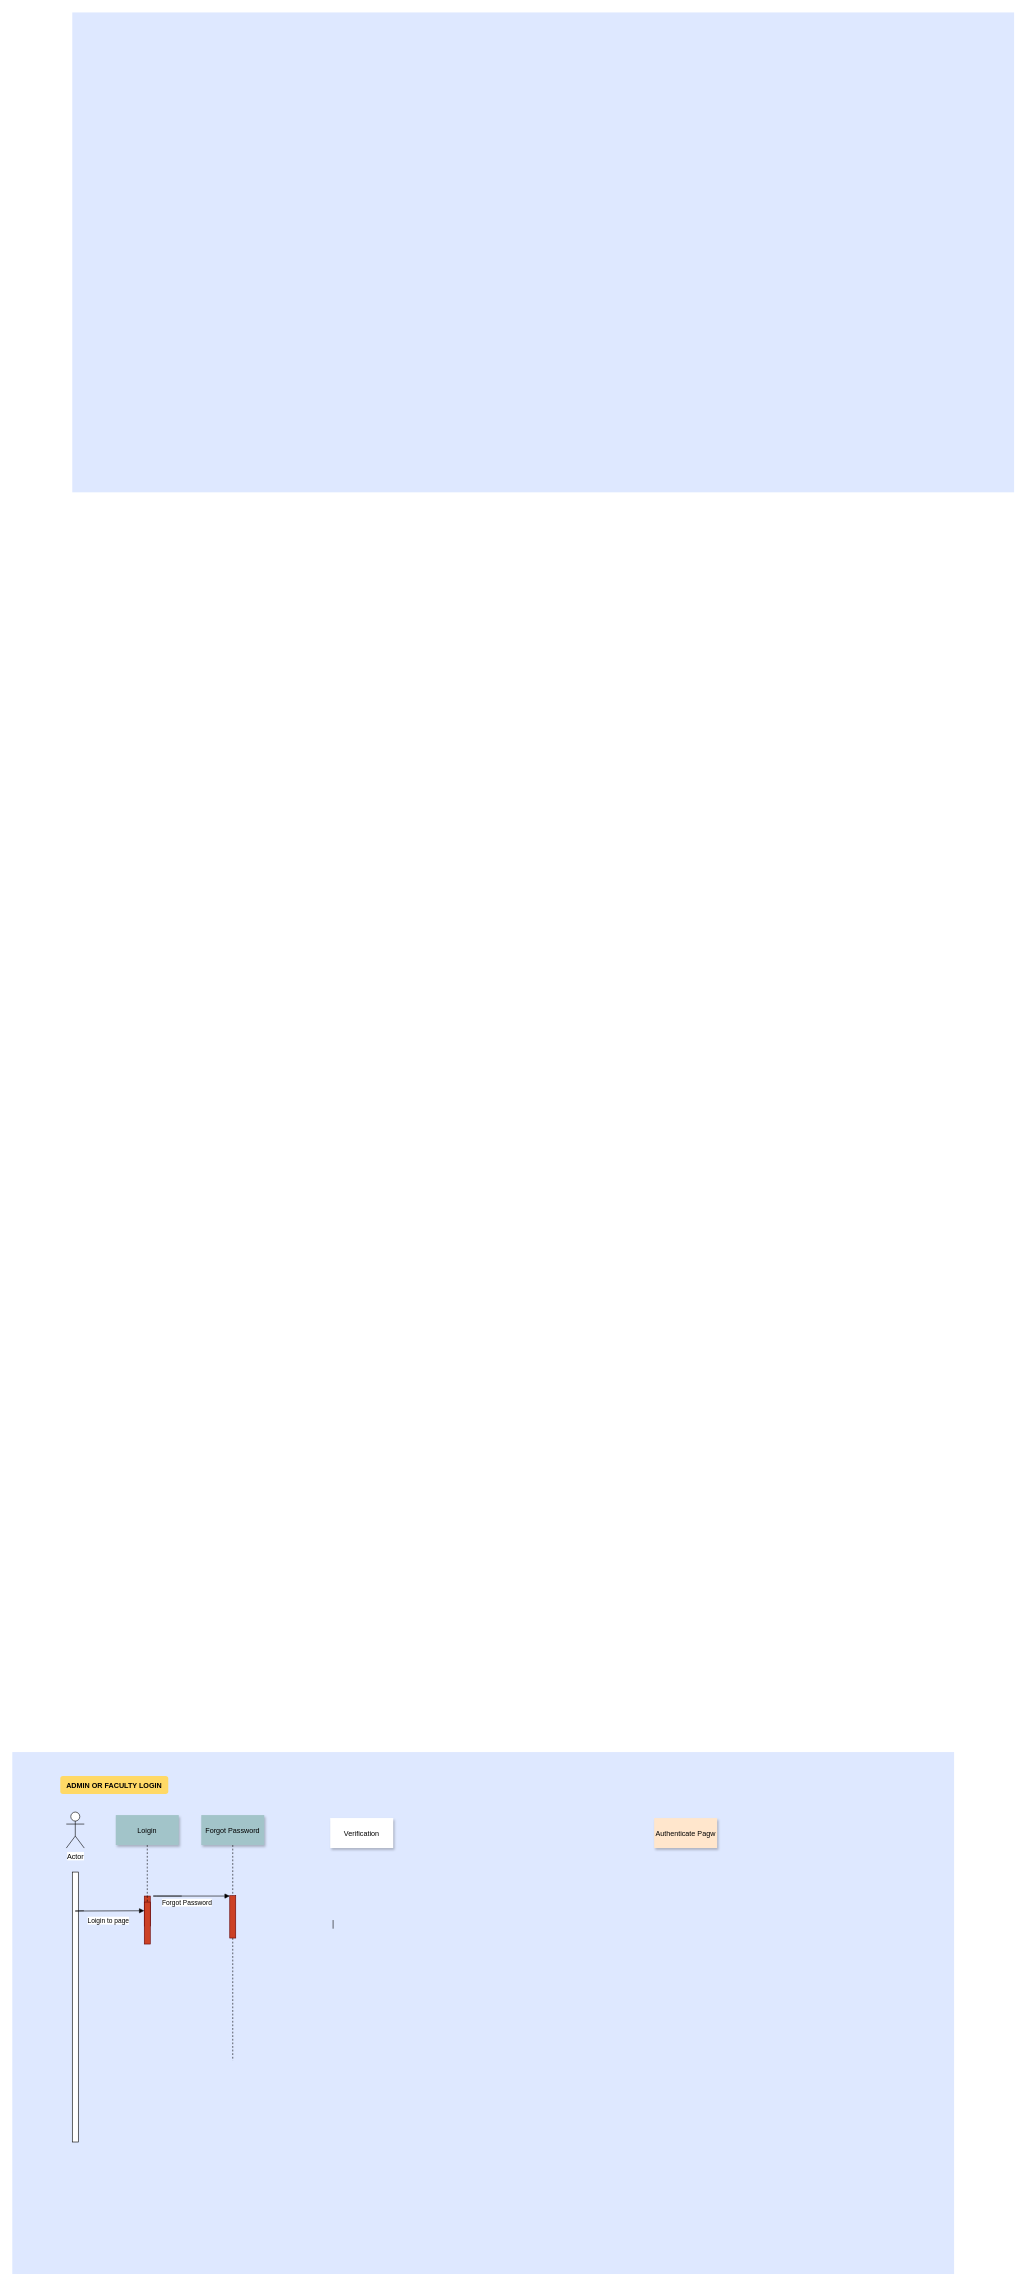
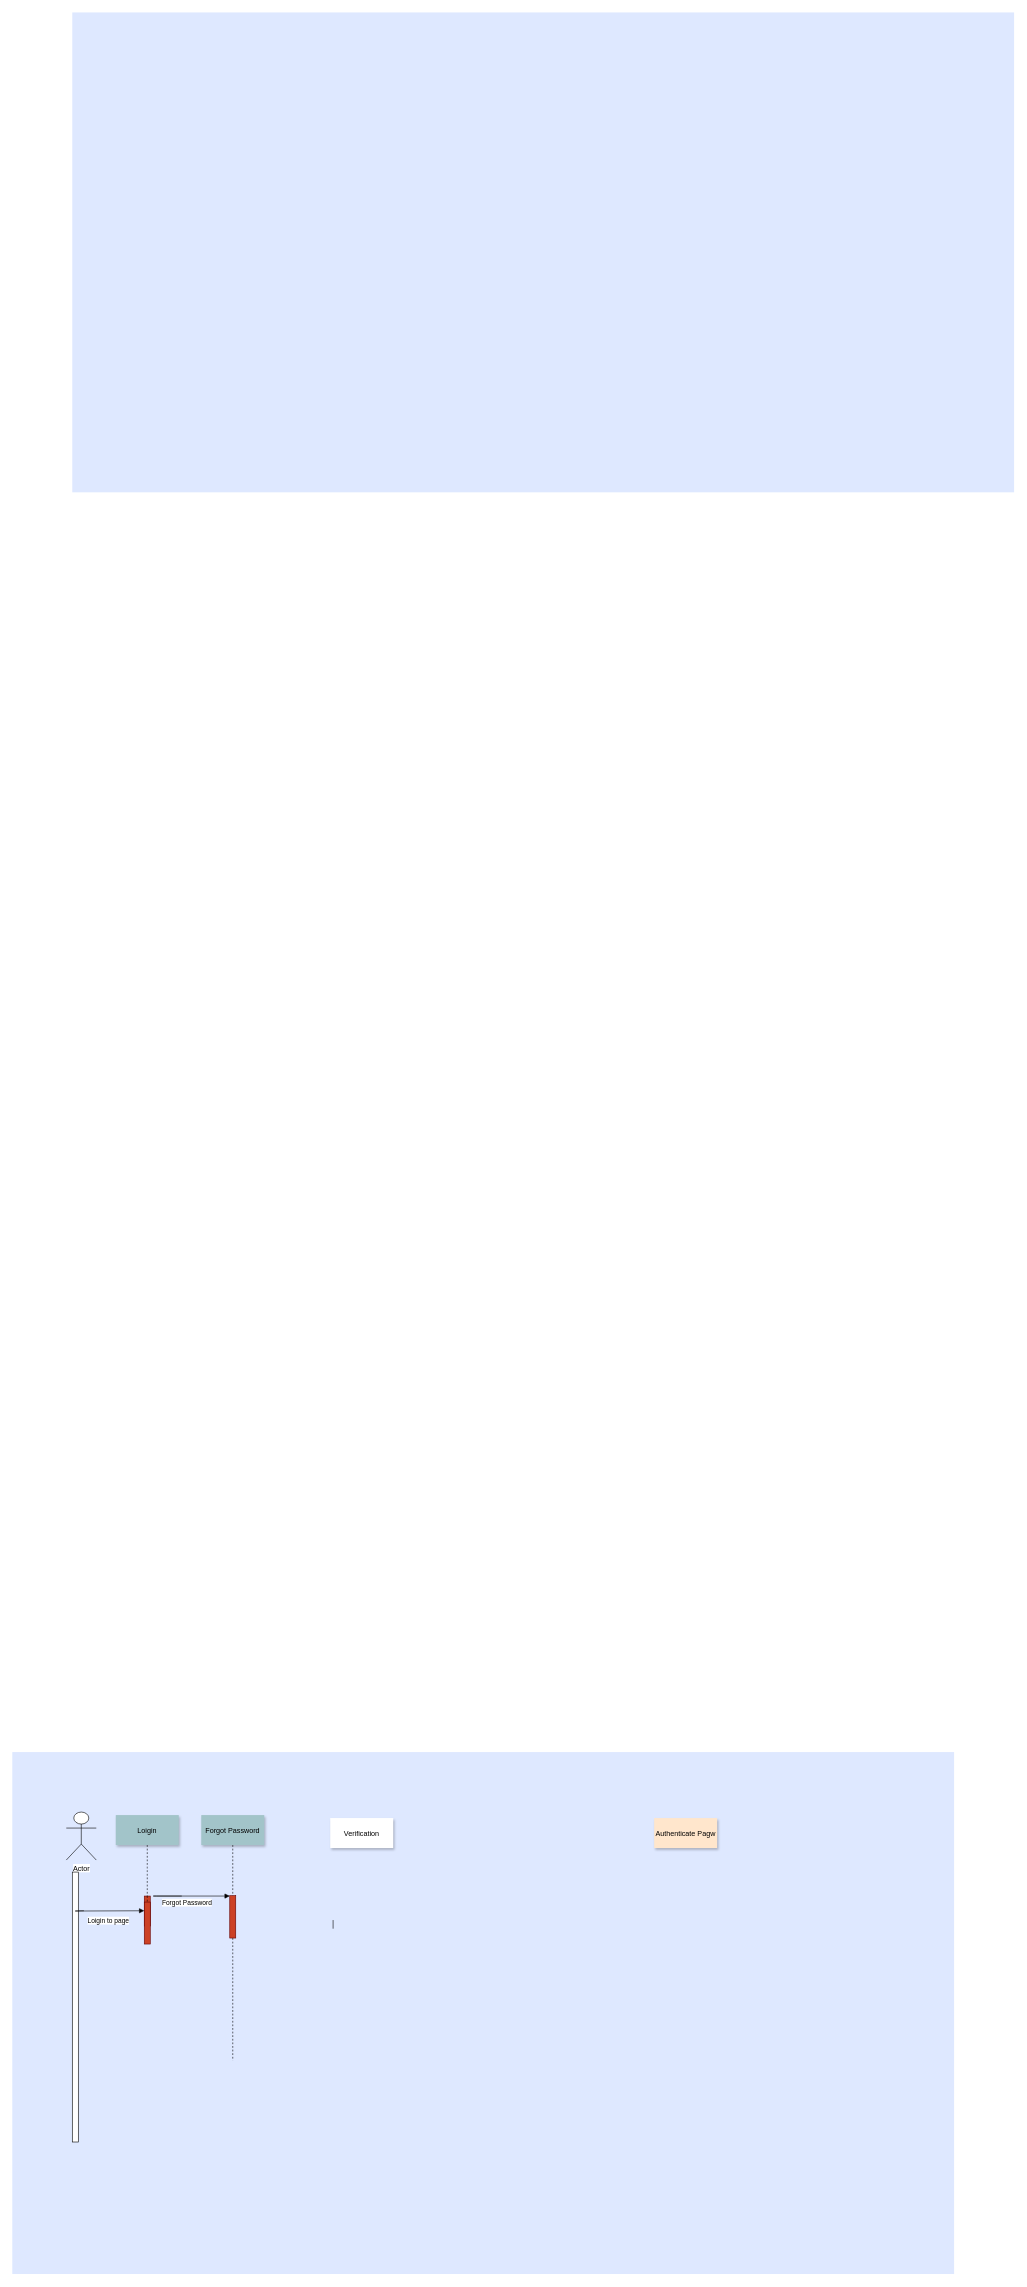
(114, 1785) -> none
(75, 1830) -> (81, 1836)
